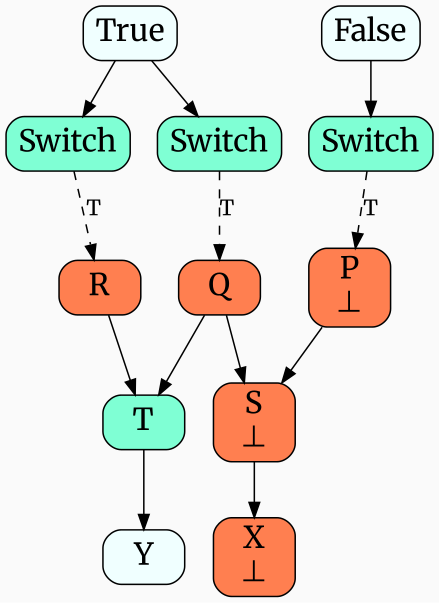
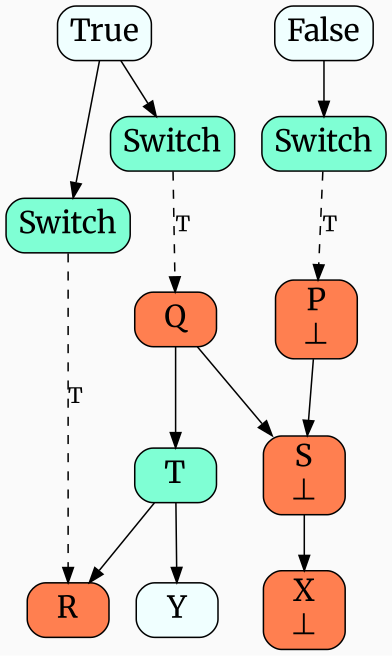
(119, 348) -> (127, 537)
